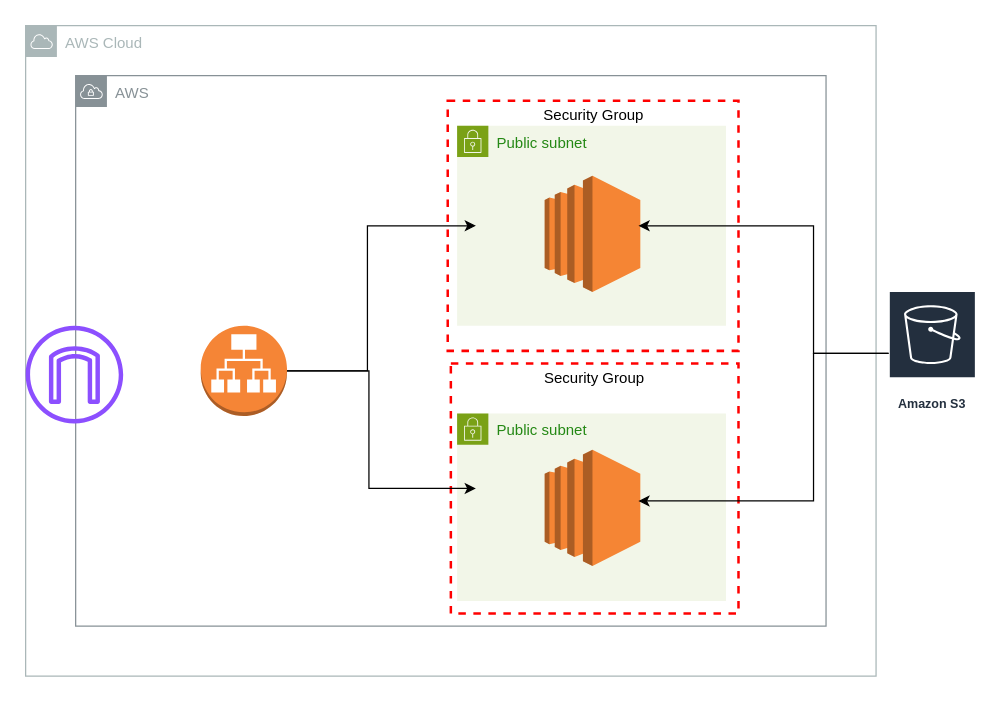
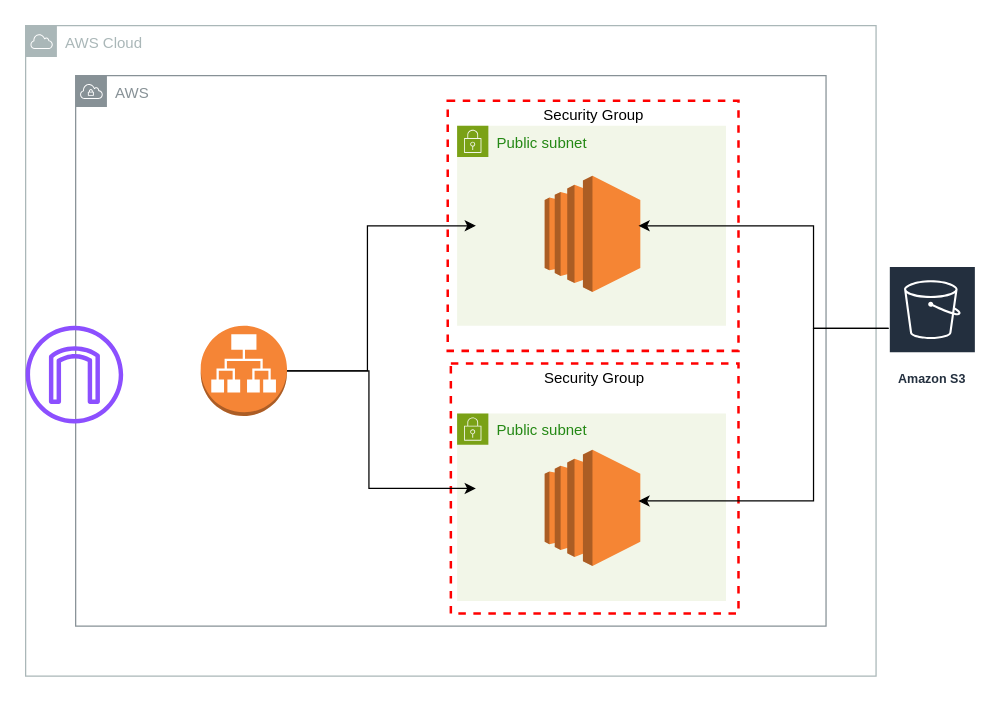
(932, 353) -> (932, 328)
